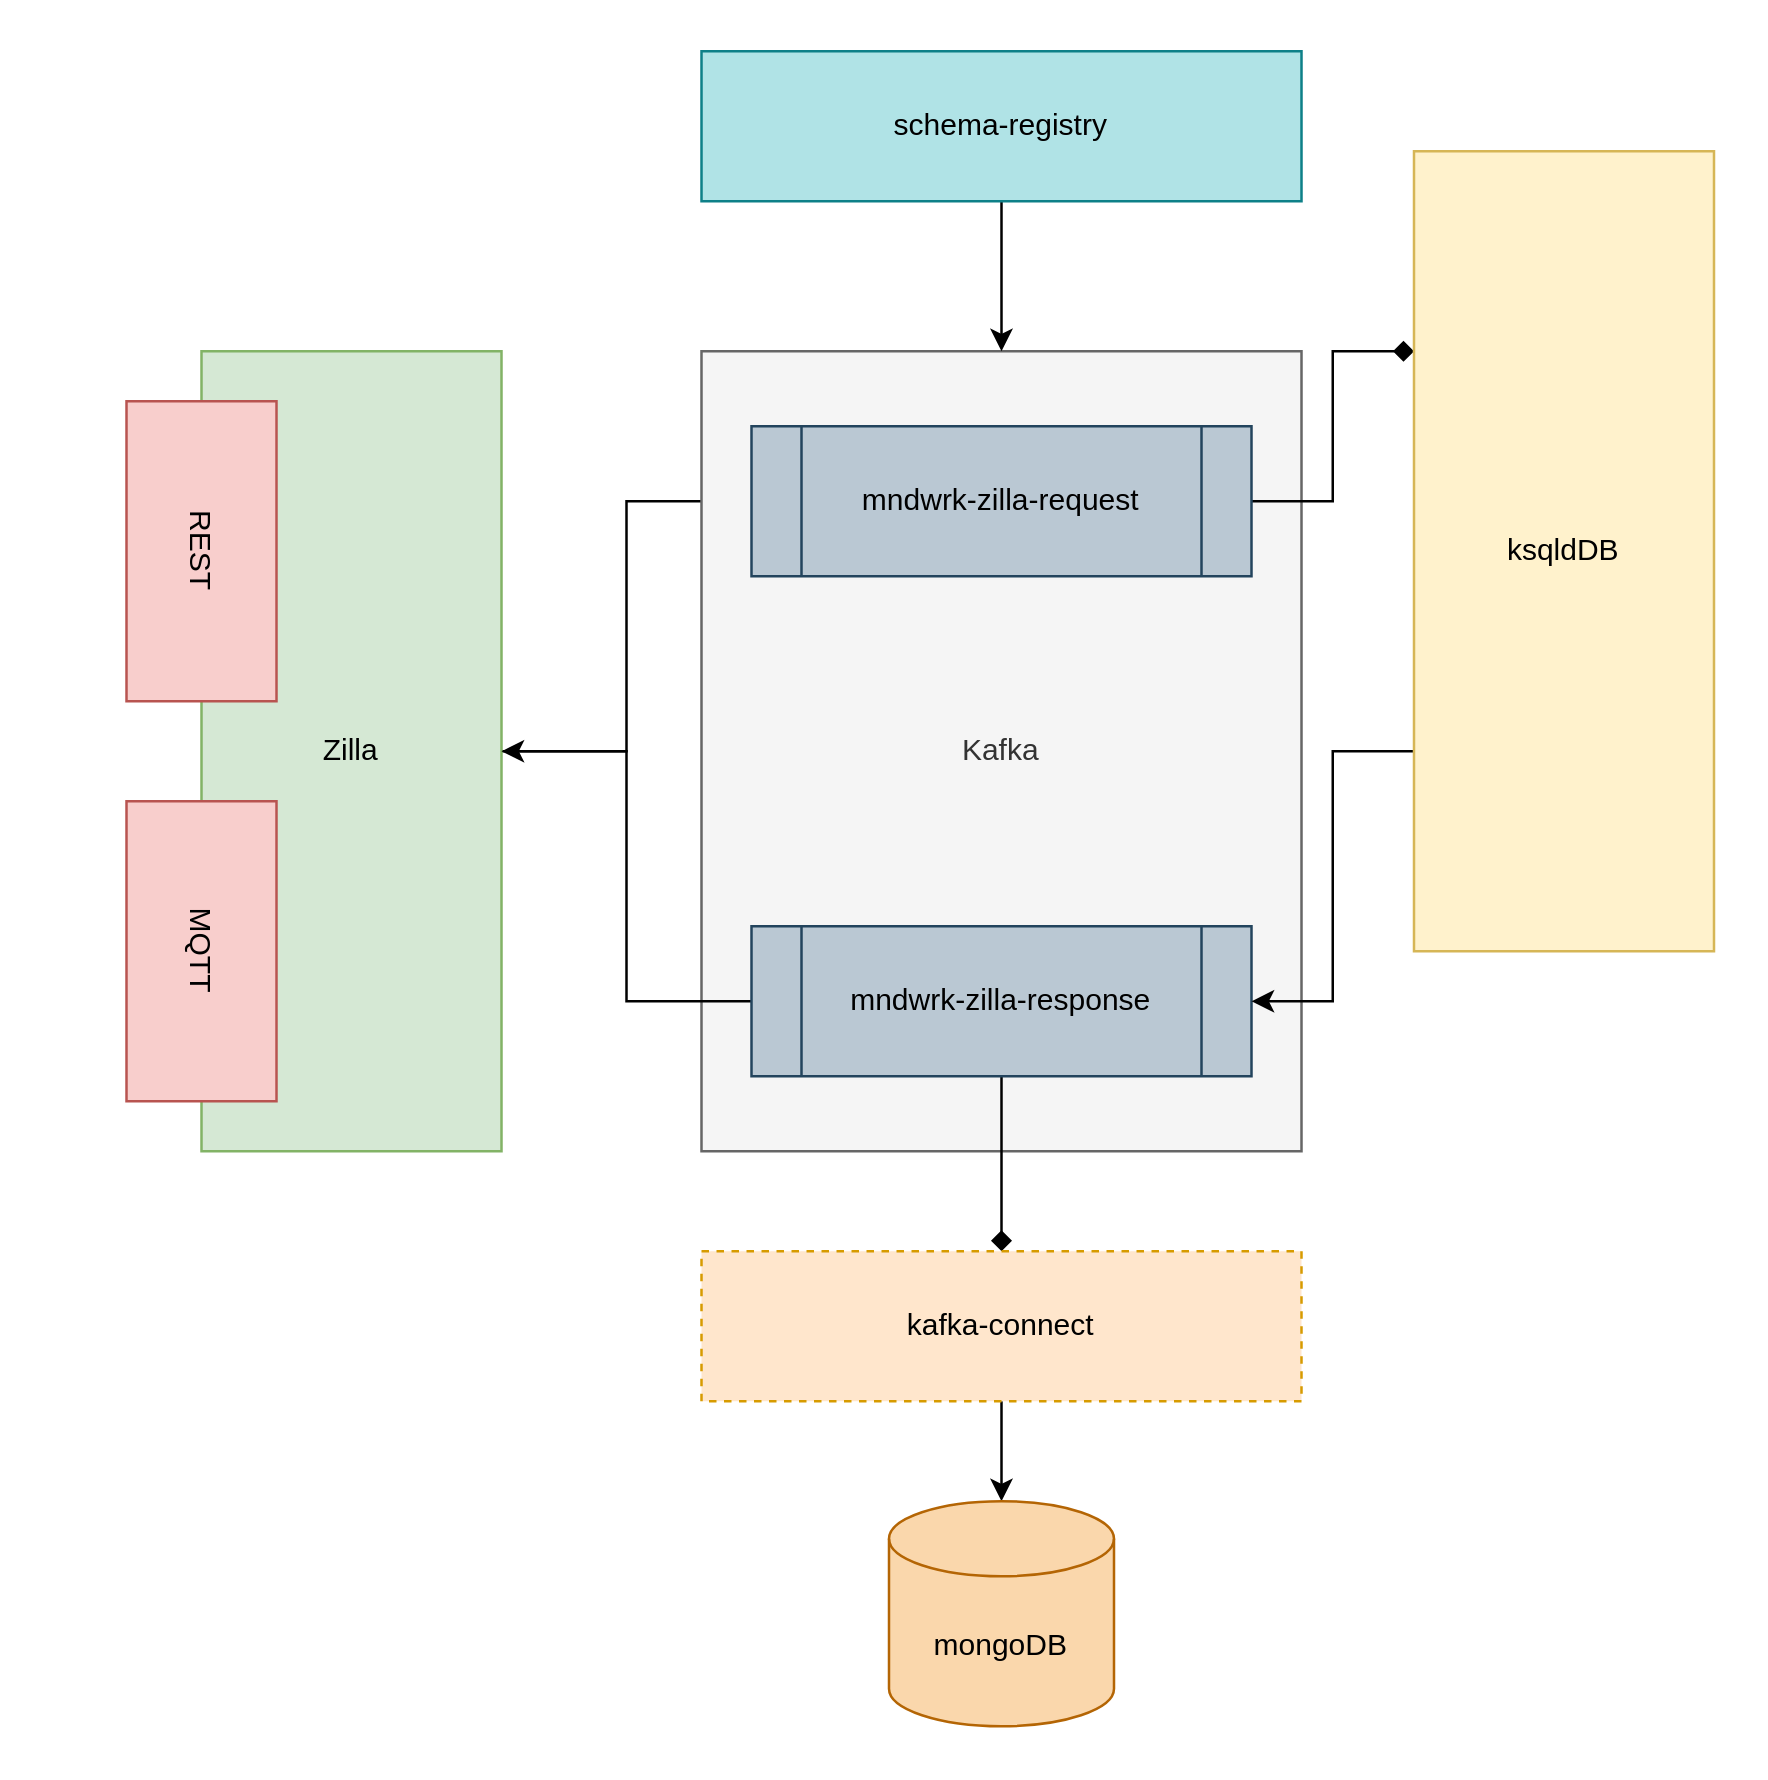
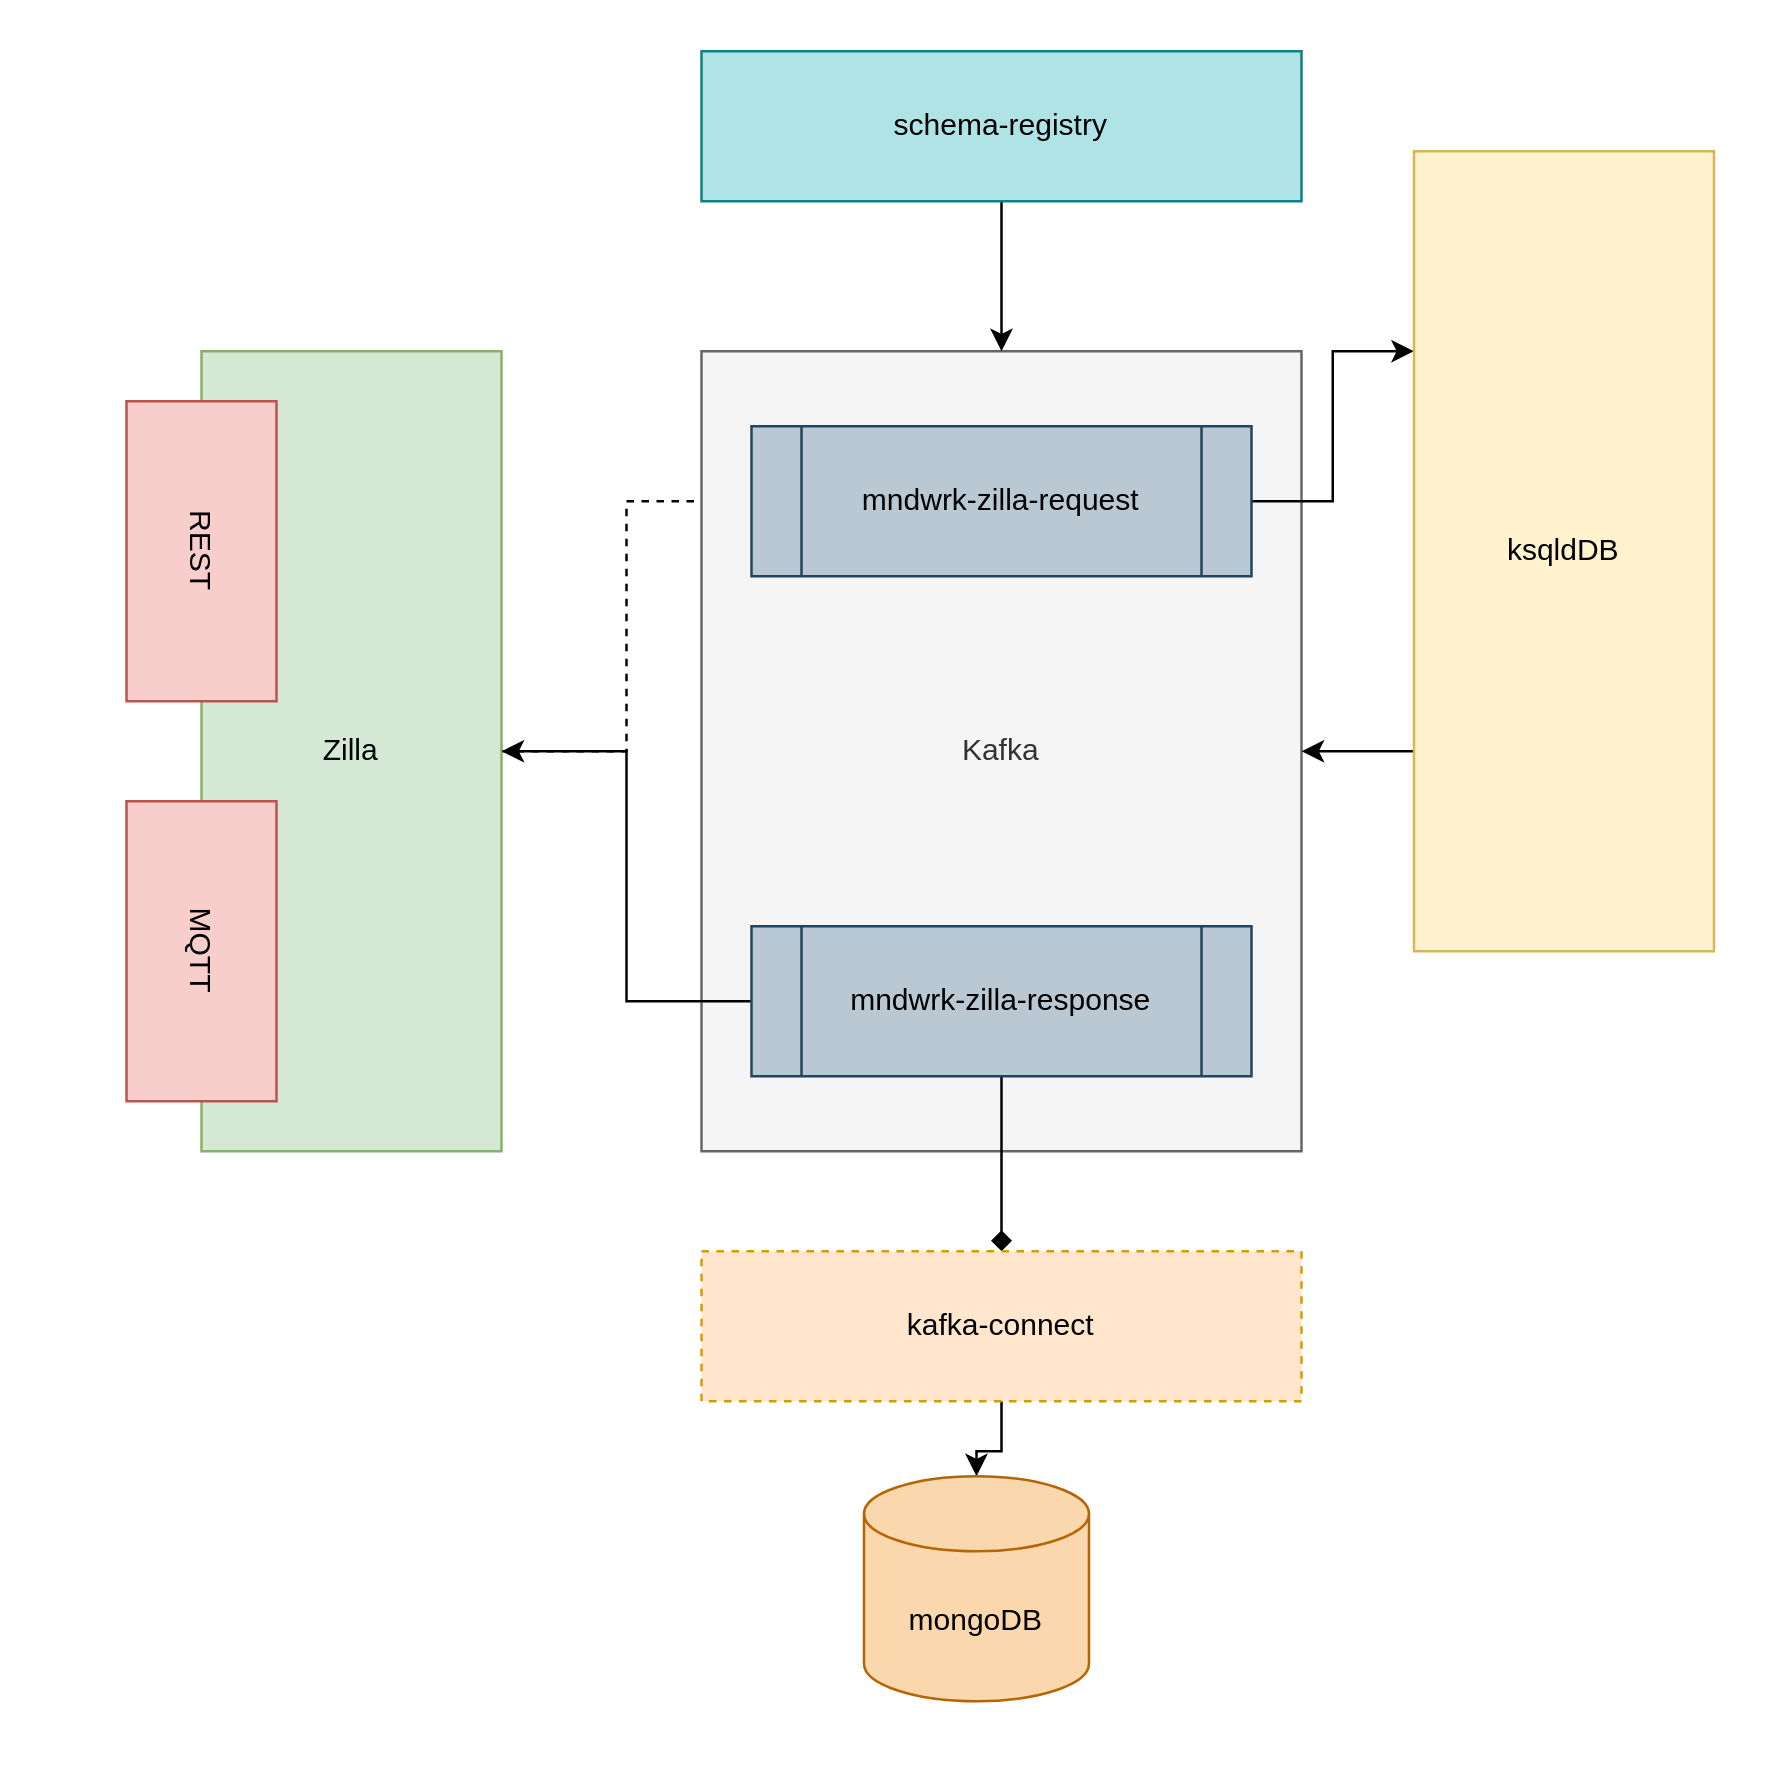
(1393, 351) -> (1395, 351)
(626, 585) -> (626, 585)
(1333, 907) -> (1326, 751)
(1001, 1614) -> (976, 1589)
